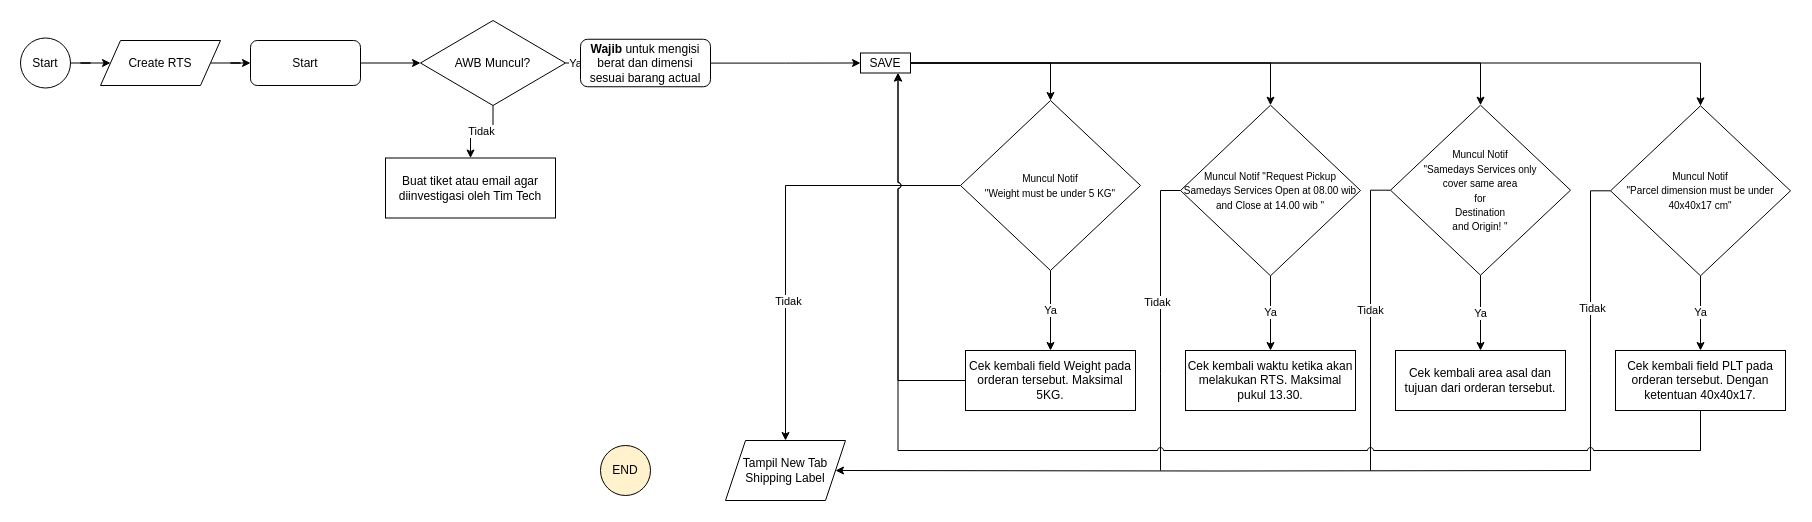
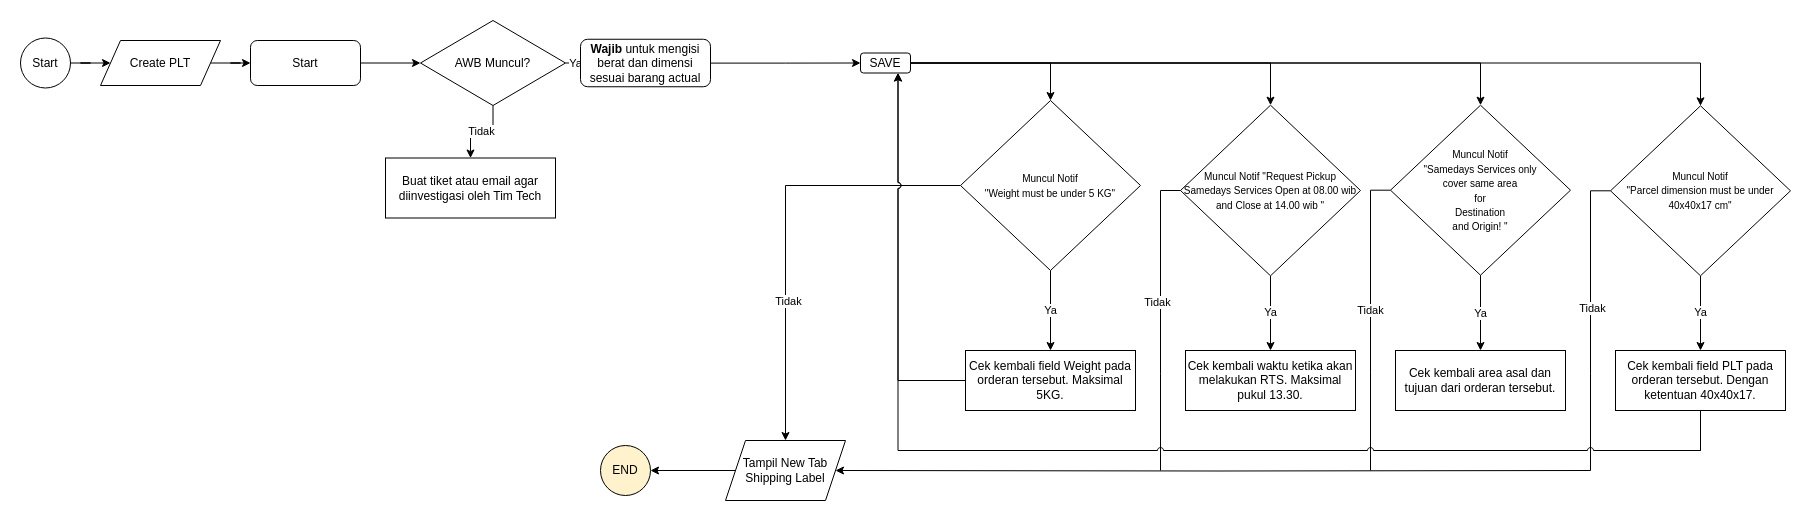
(886, 63) -> (886, 63)
(161, 64) -> (161, 64)
none -> (696, 471)
